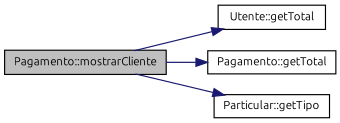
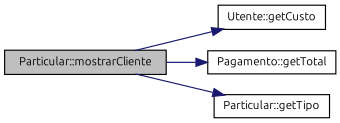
(272, 17) -> (272, 17)
(85, 62) -> (85, 62)
